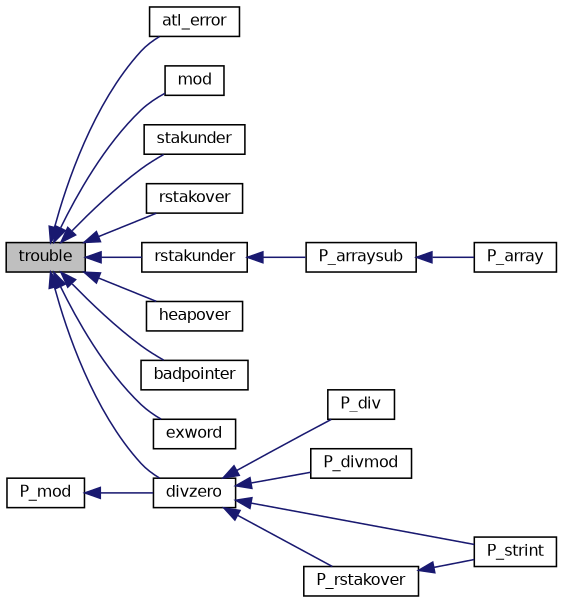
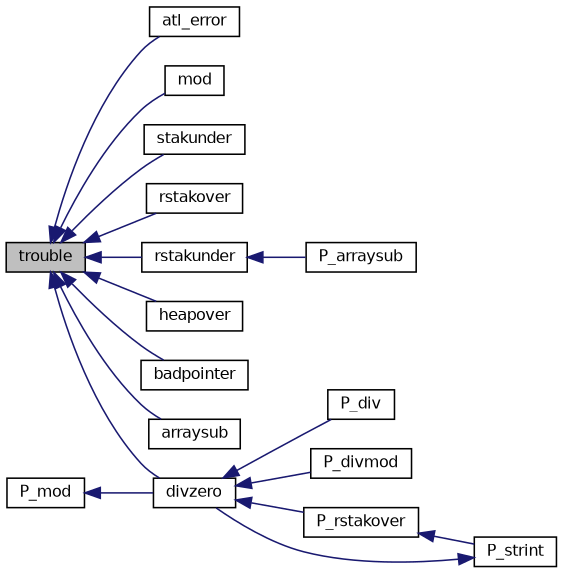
(515, 257) -> none
(195, 434) -> (195, 434)
(363, 524) -> (332, 557)
